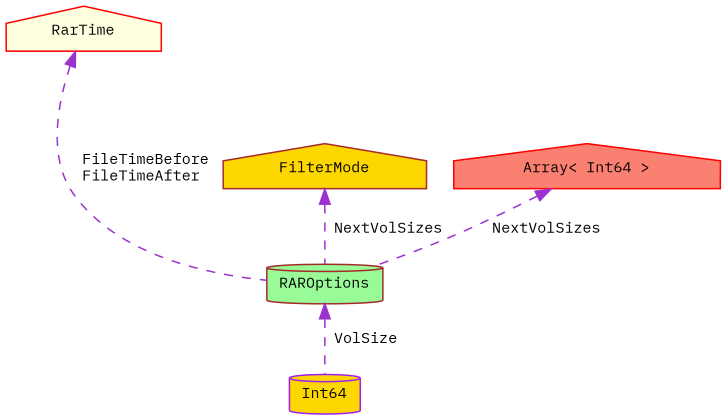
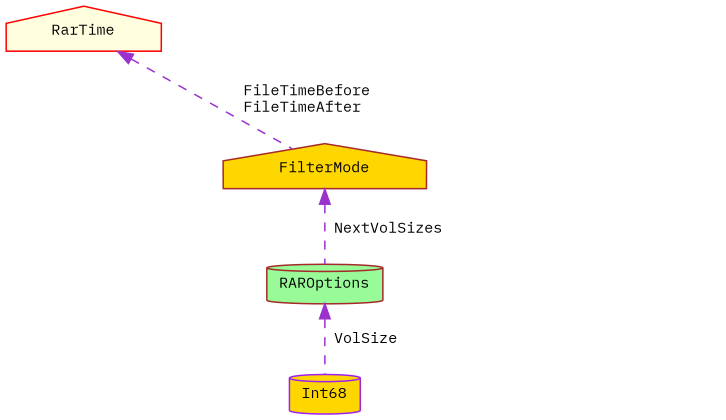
(587, 169) -> none
(103, 224) -> (212, 104)
(325, 394) -> (325, 394)
